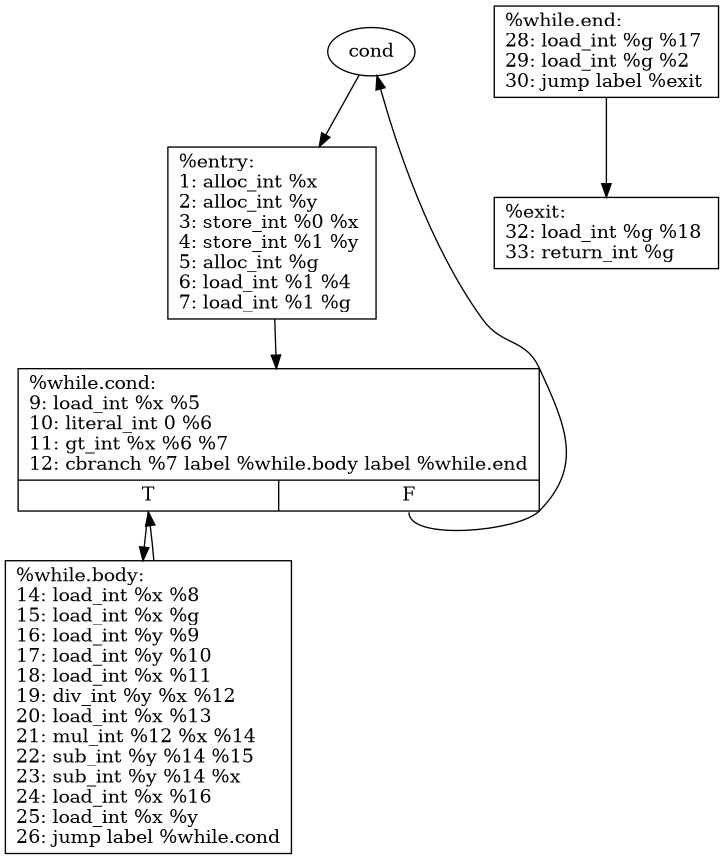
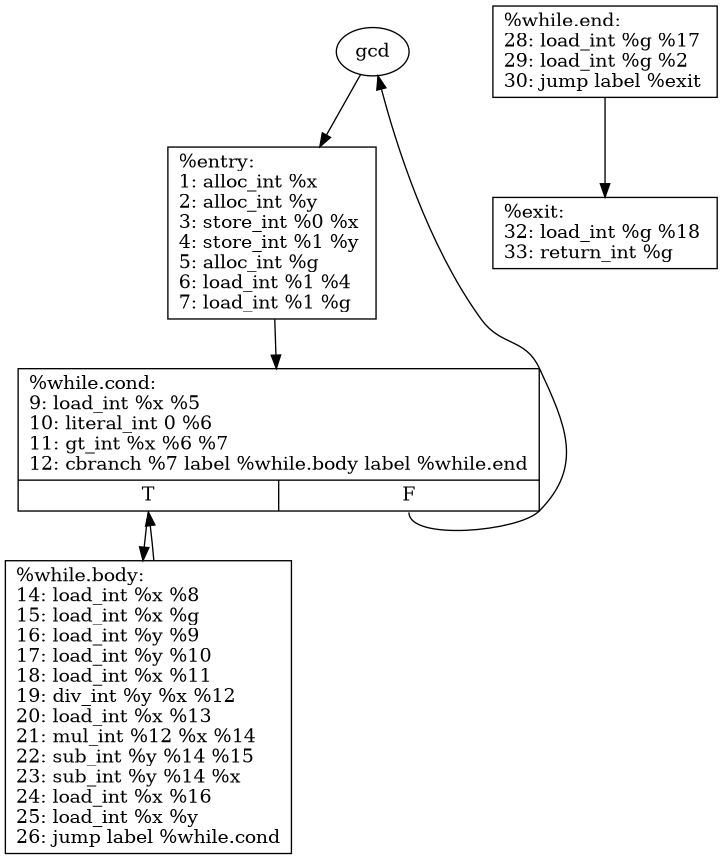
(371, 52) -> (373, 52)
